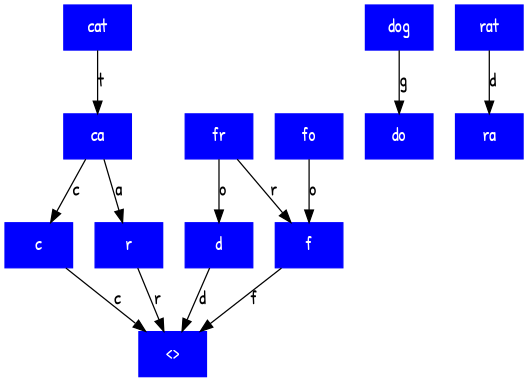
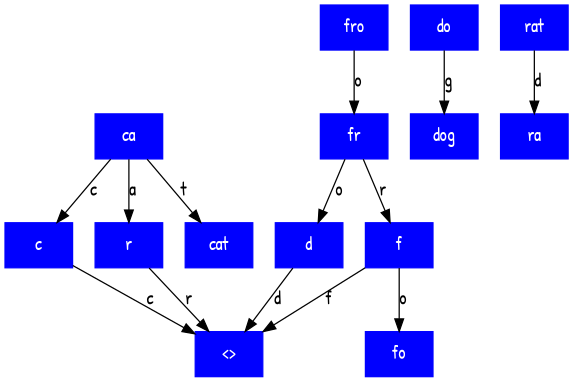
none -> (354, 28)
(98, 76) -> (170, 186)
(399, 76) -> (444, 76)
(309, 185) -> (399, 293)
